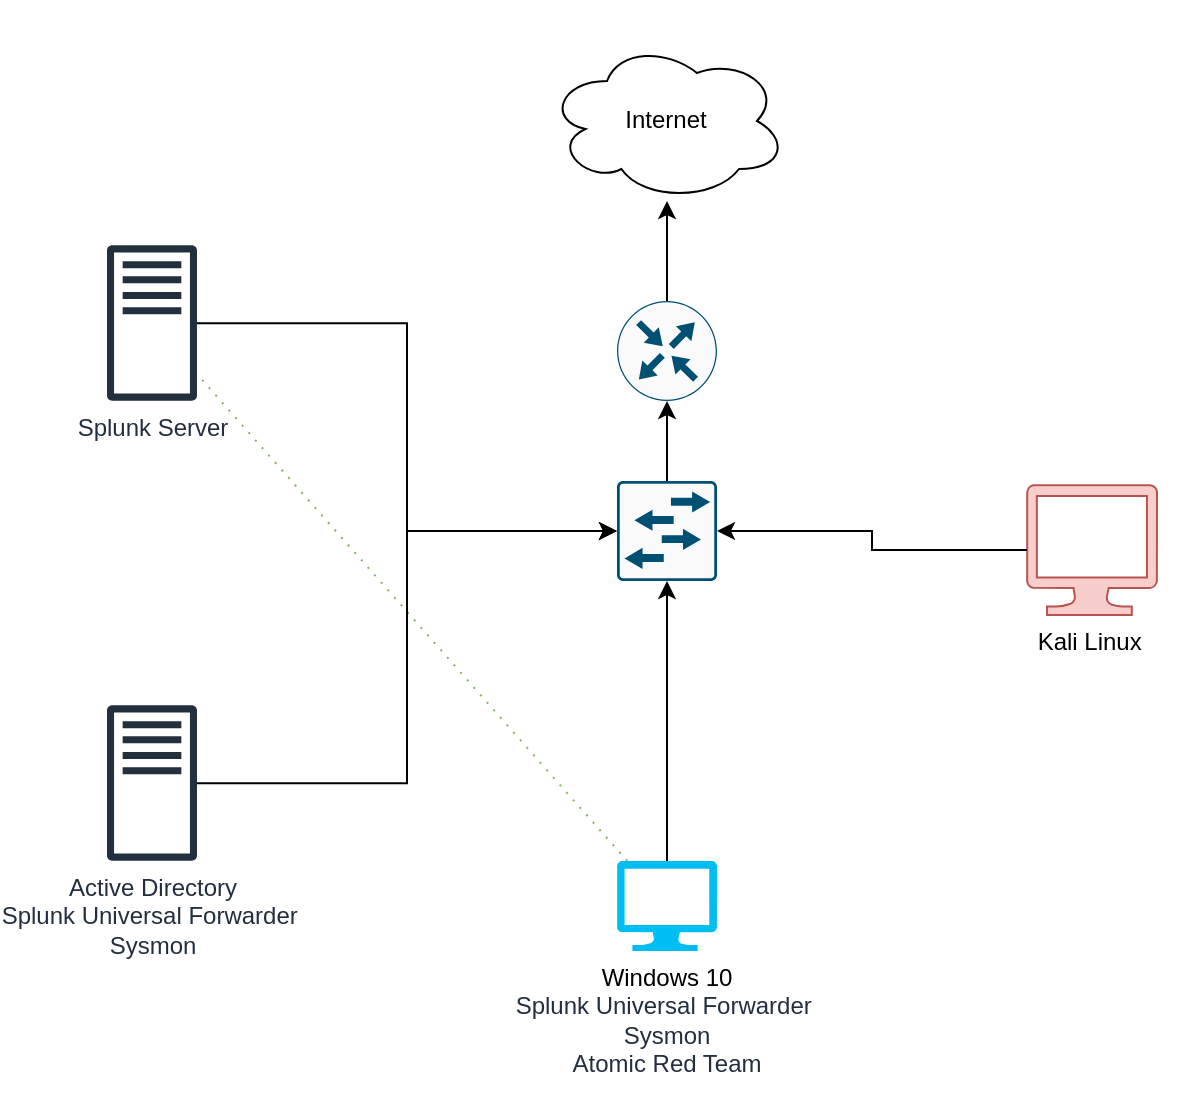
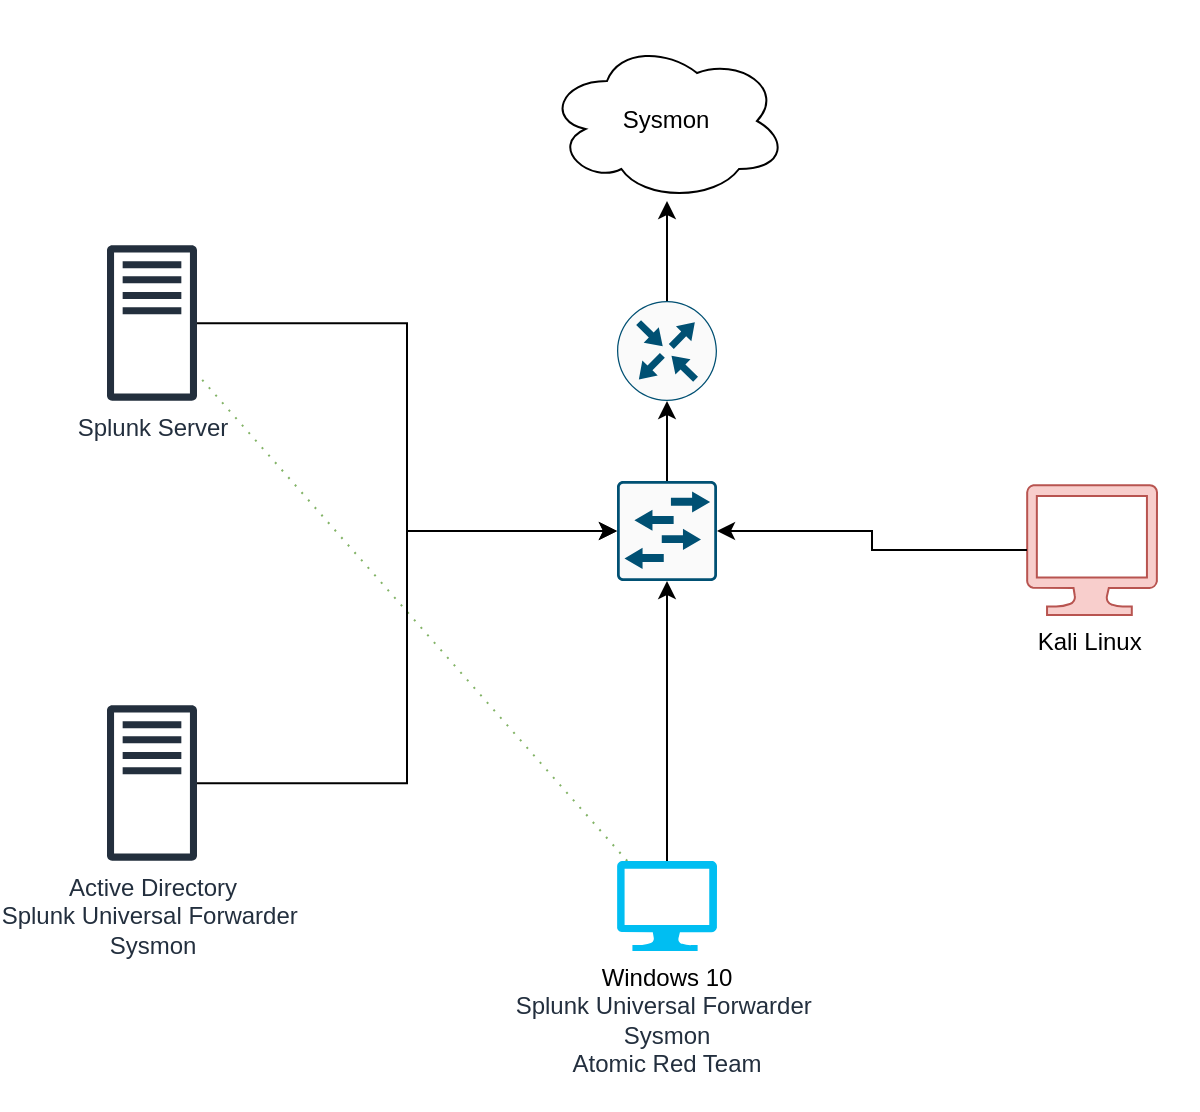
(667, 121) -> (667, 121)
